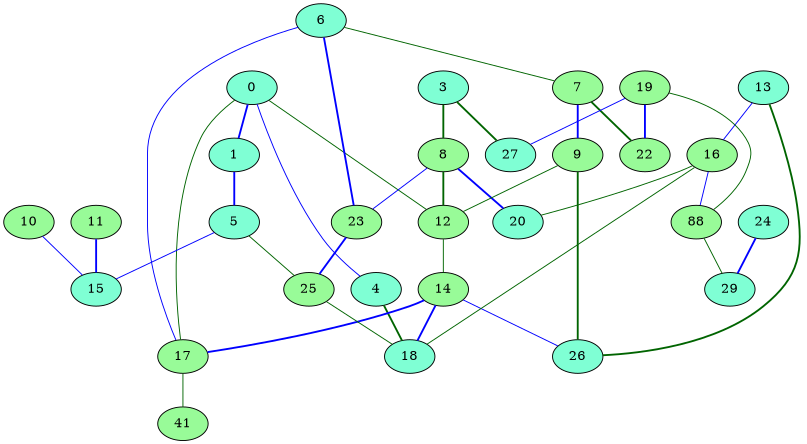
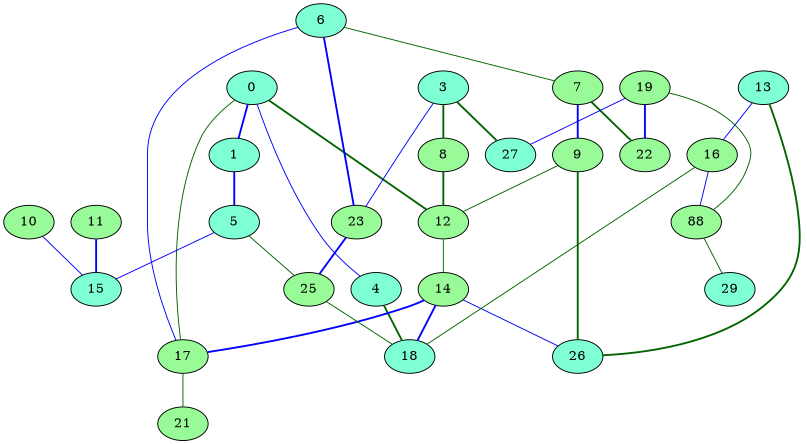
(352, 158) -> (352, 158)
(404, 186) -> (399, 155)
(518, 222) -> none
(763, 222) -> none
(183, 424) -> (183, 424)
